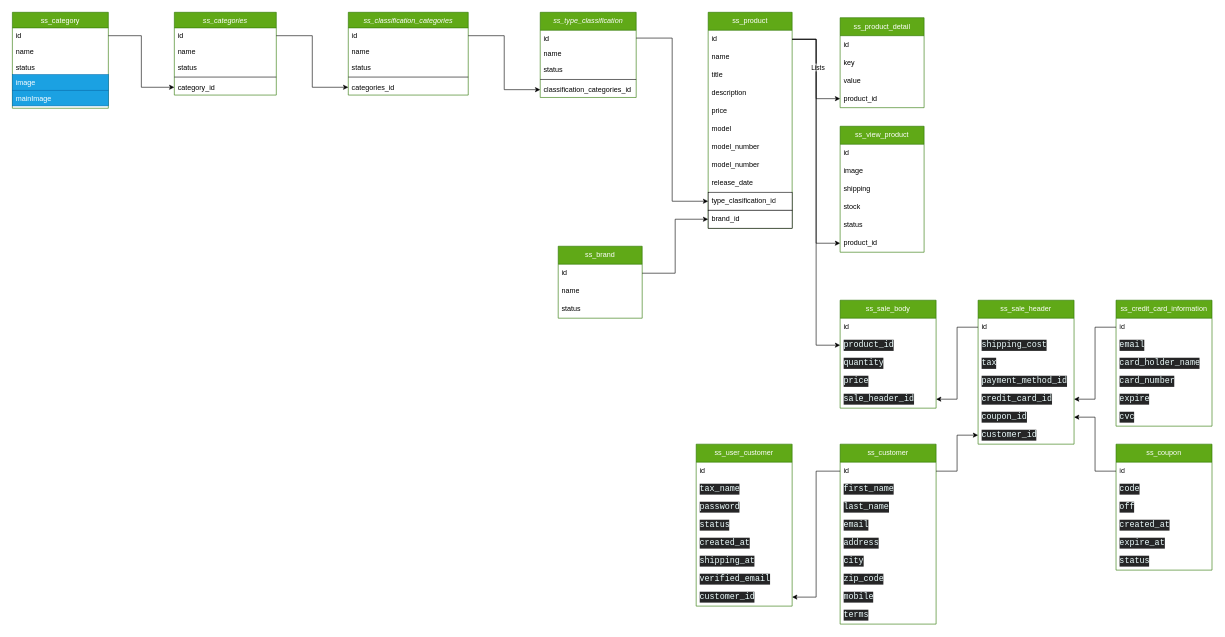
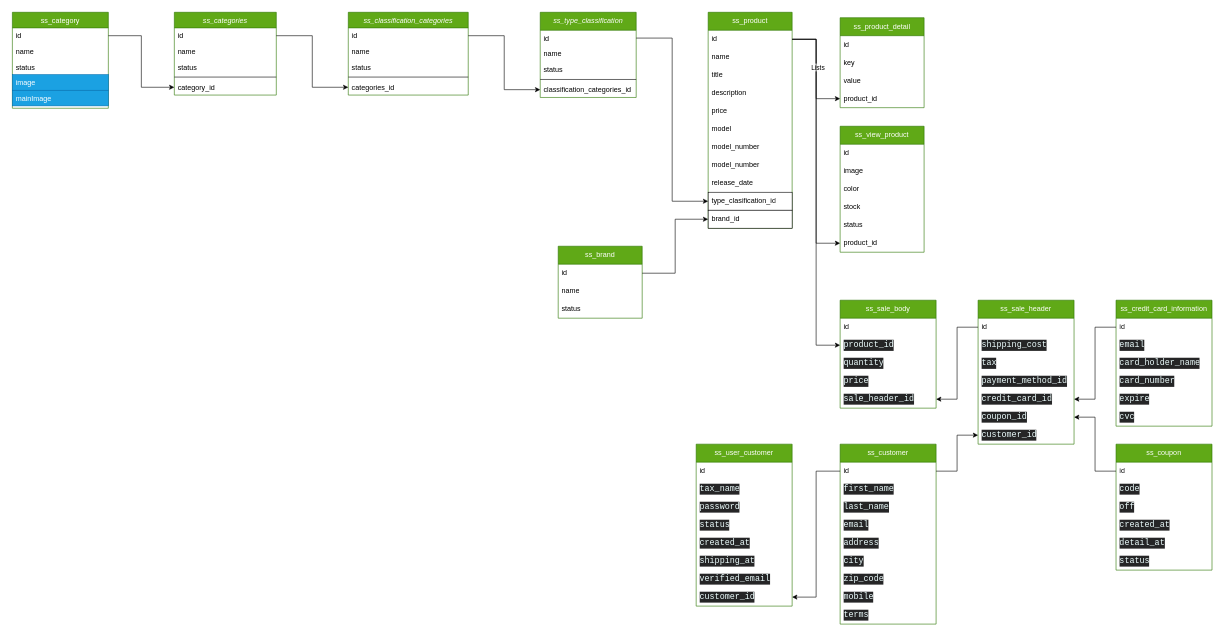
(858, 189) -> (853, 189)
(1137, 543) -> (1136, 543)
